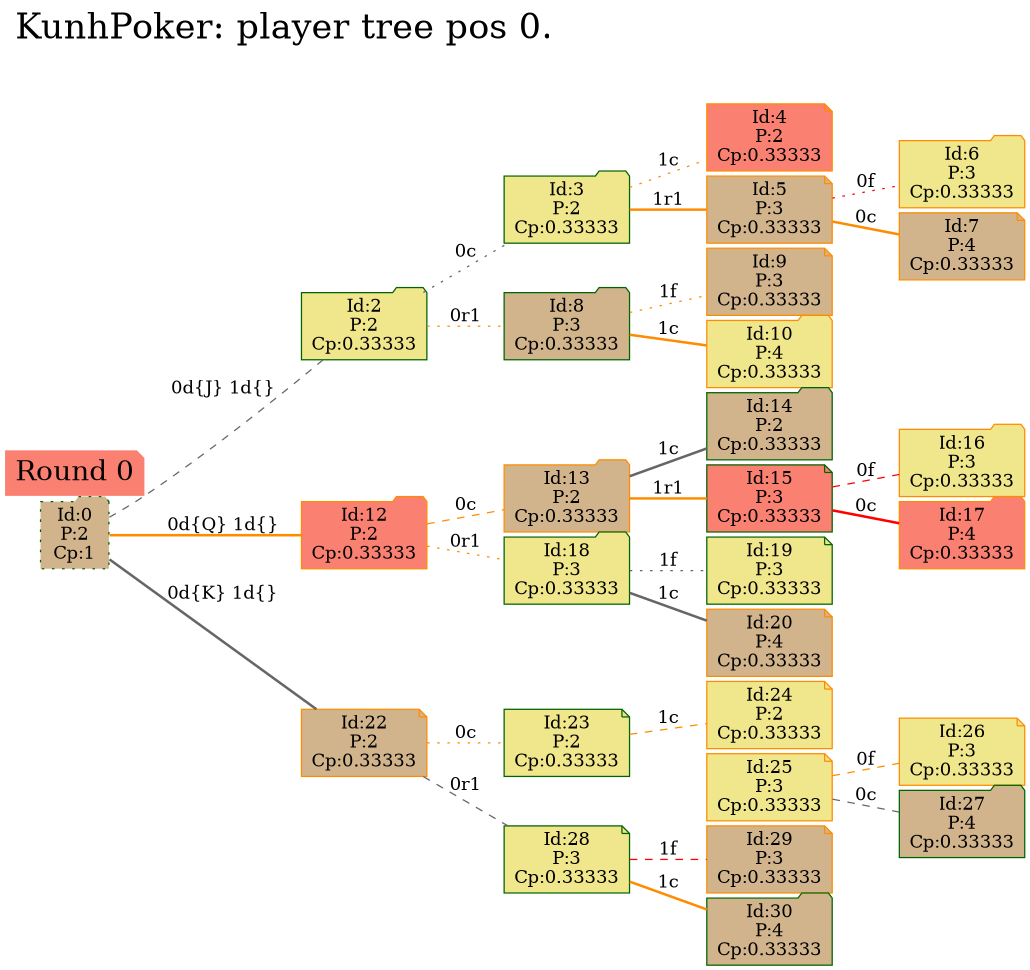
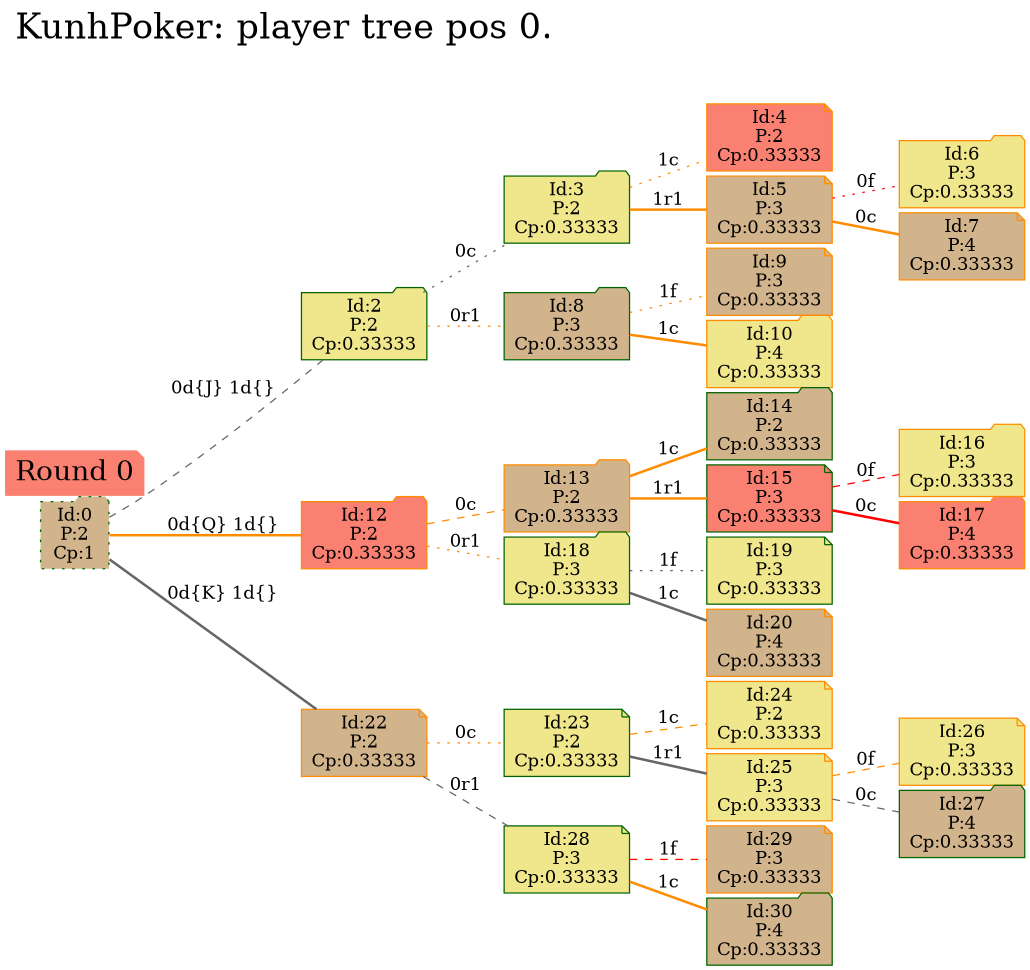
(668, 462) -> (668, 462)
none -> (668, 765)
